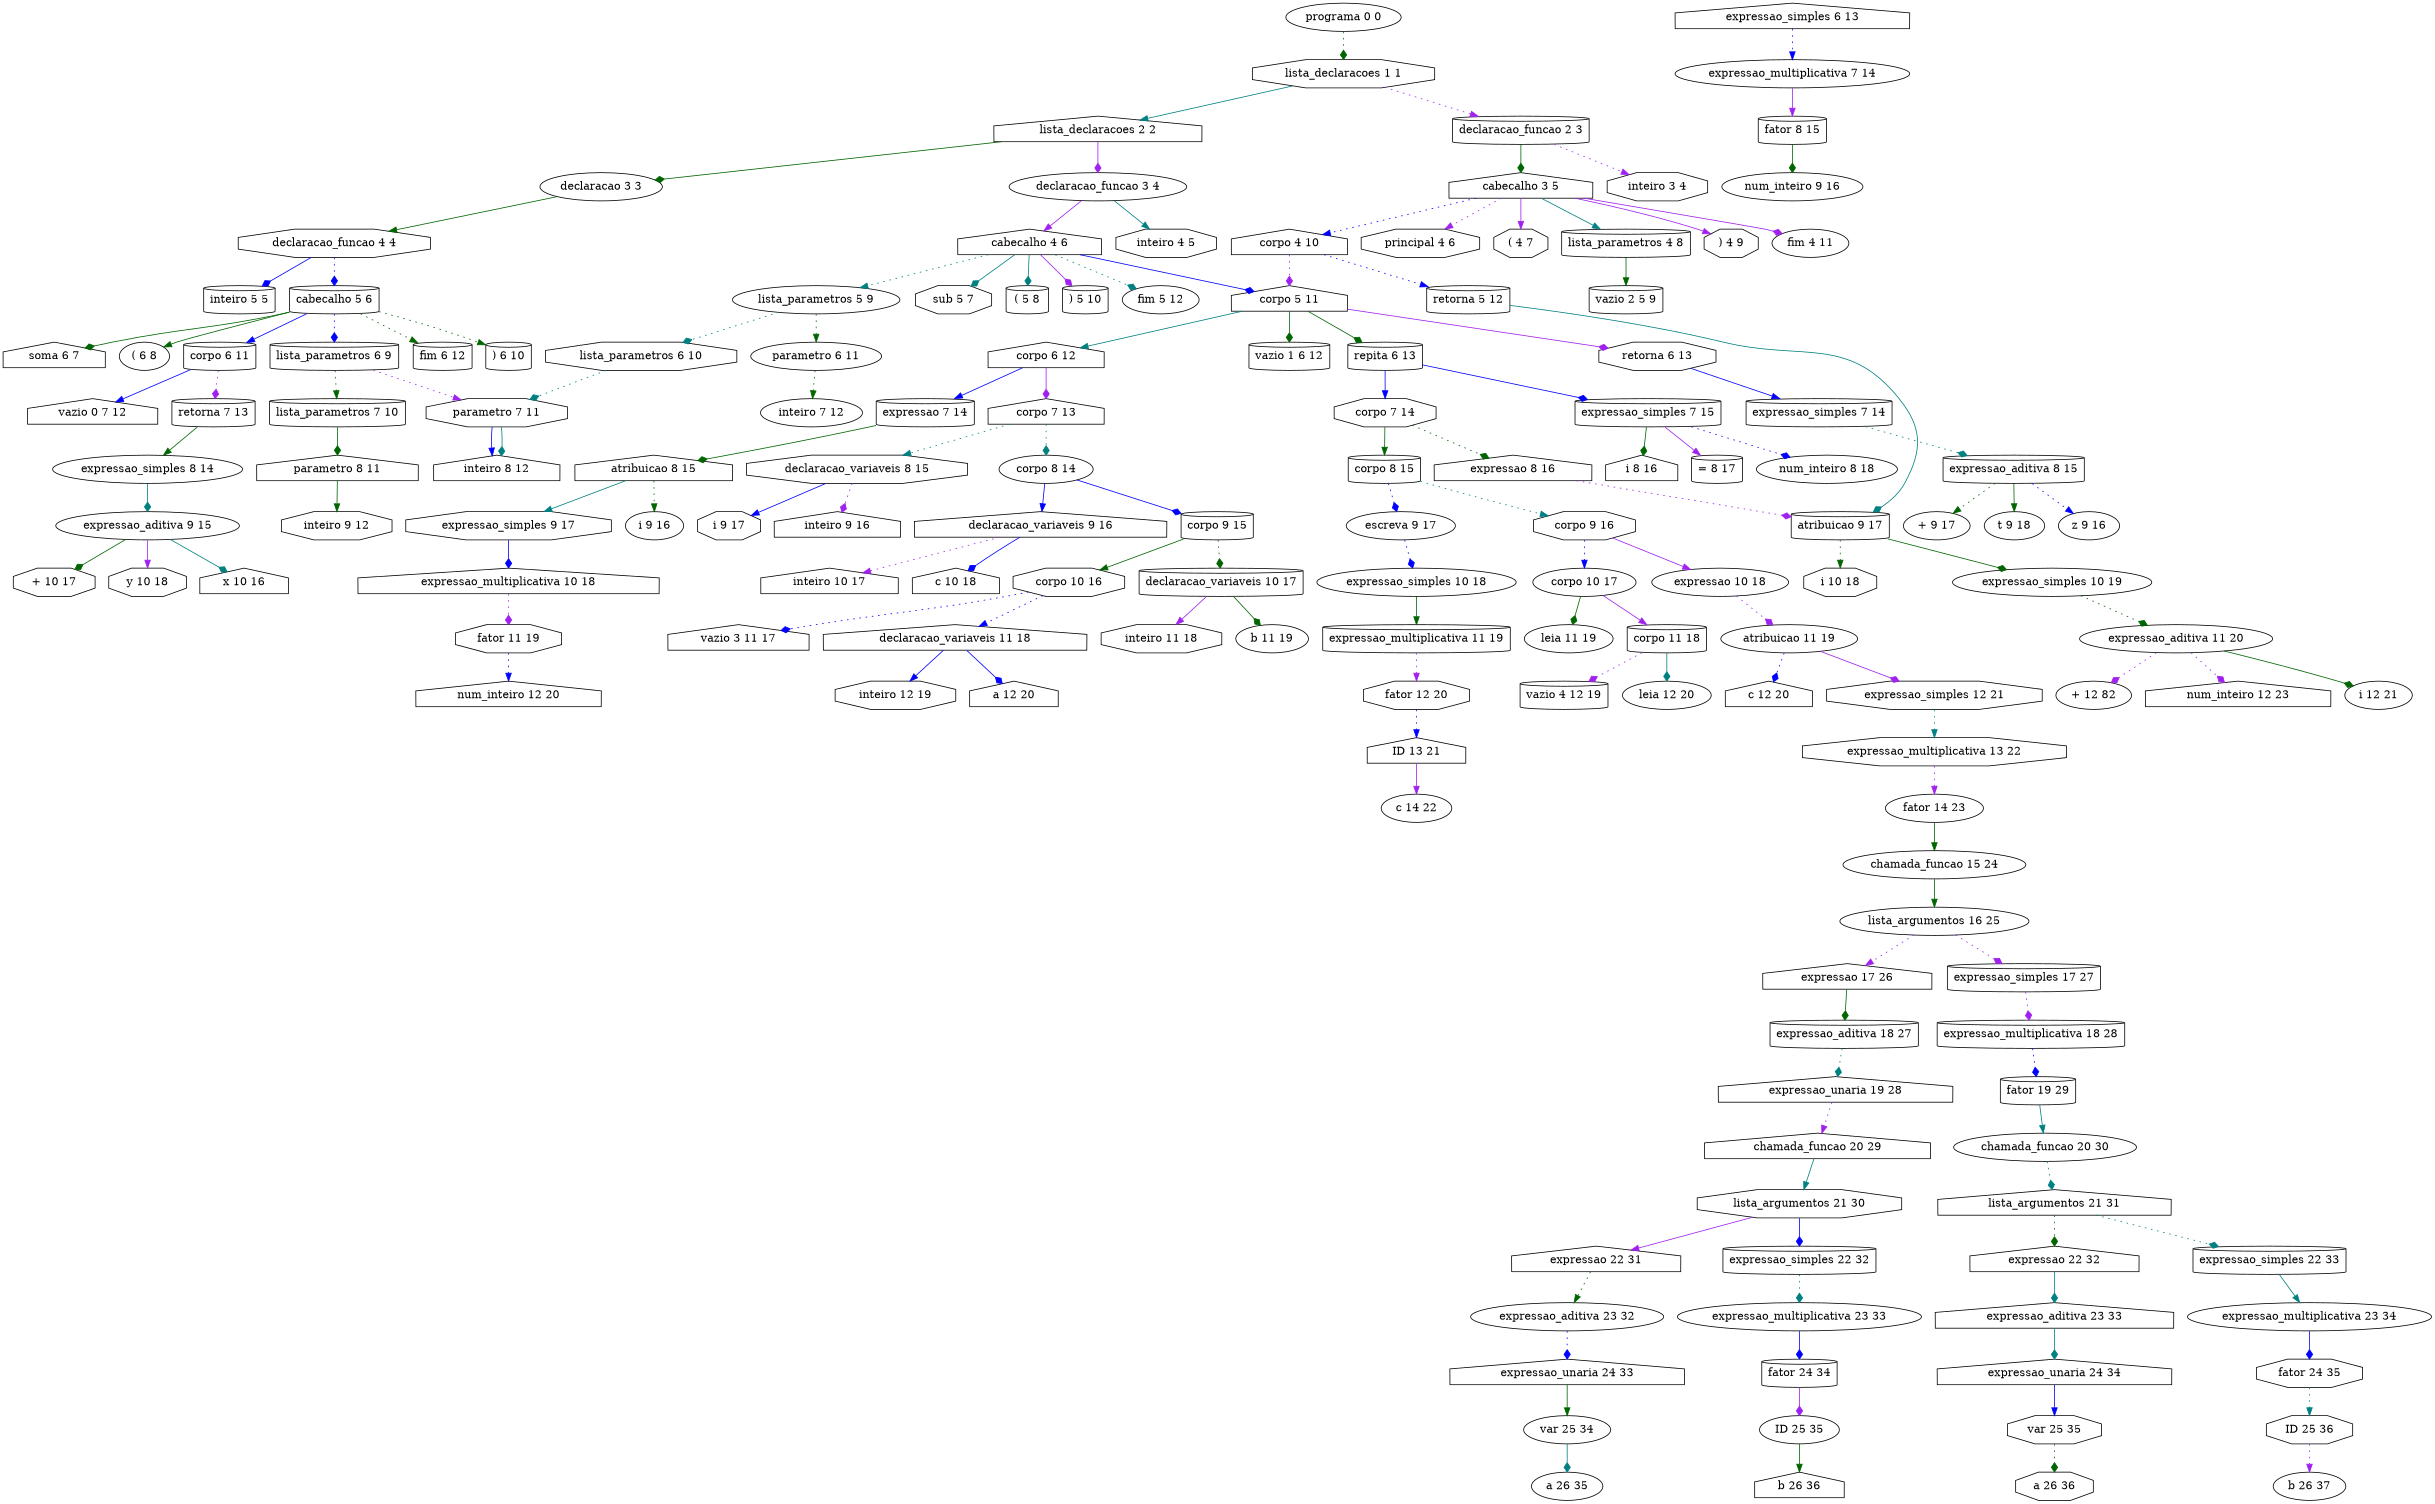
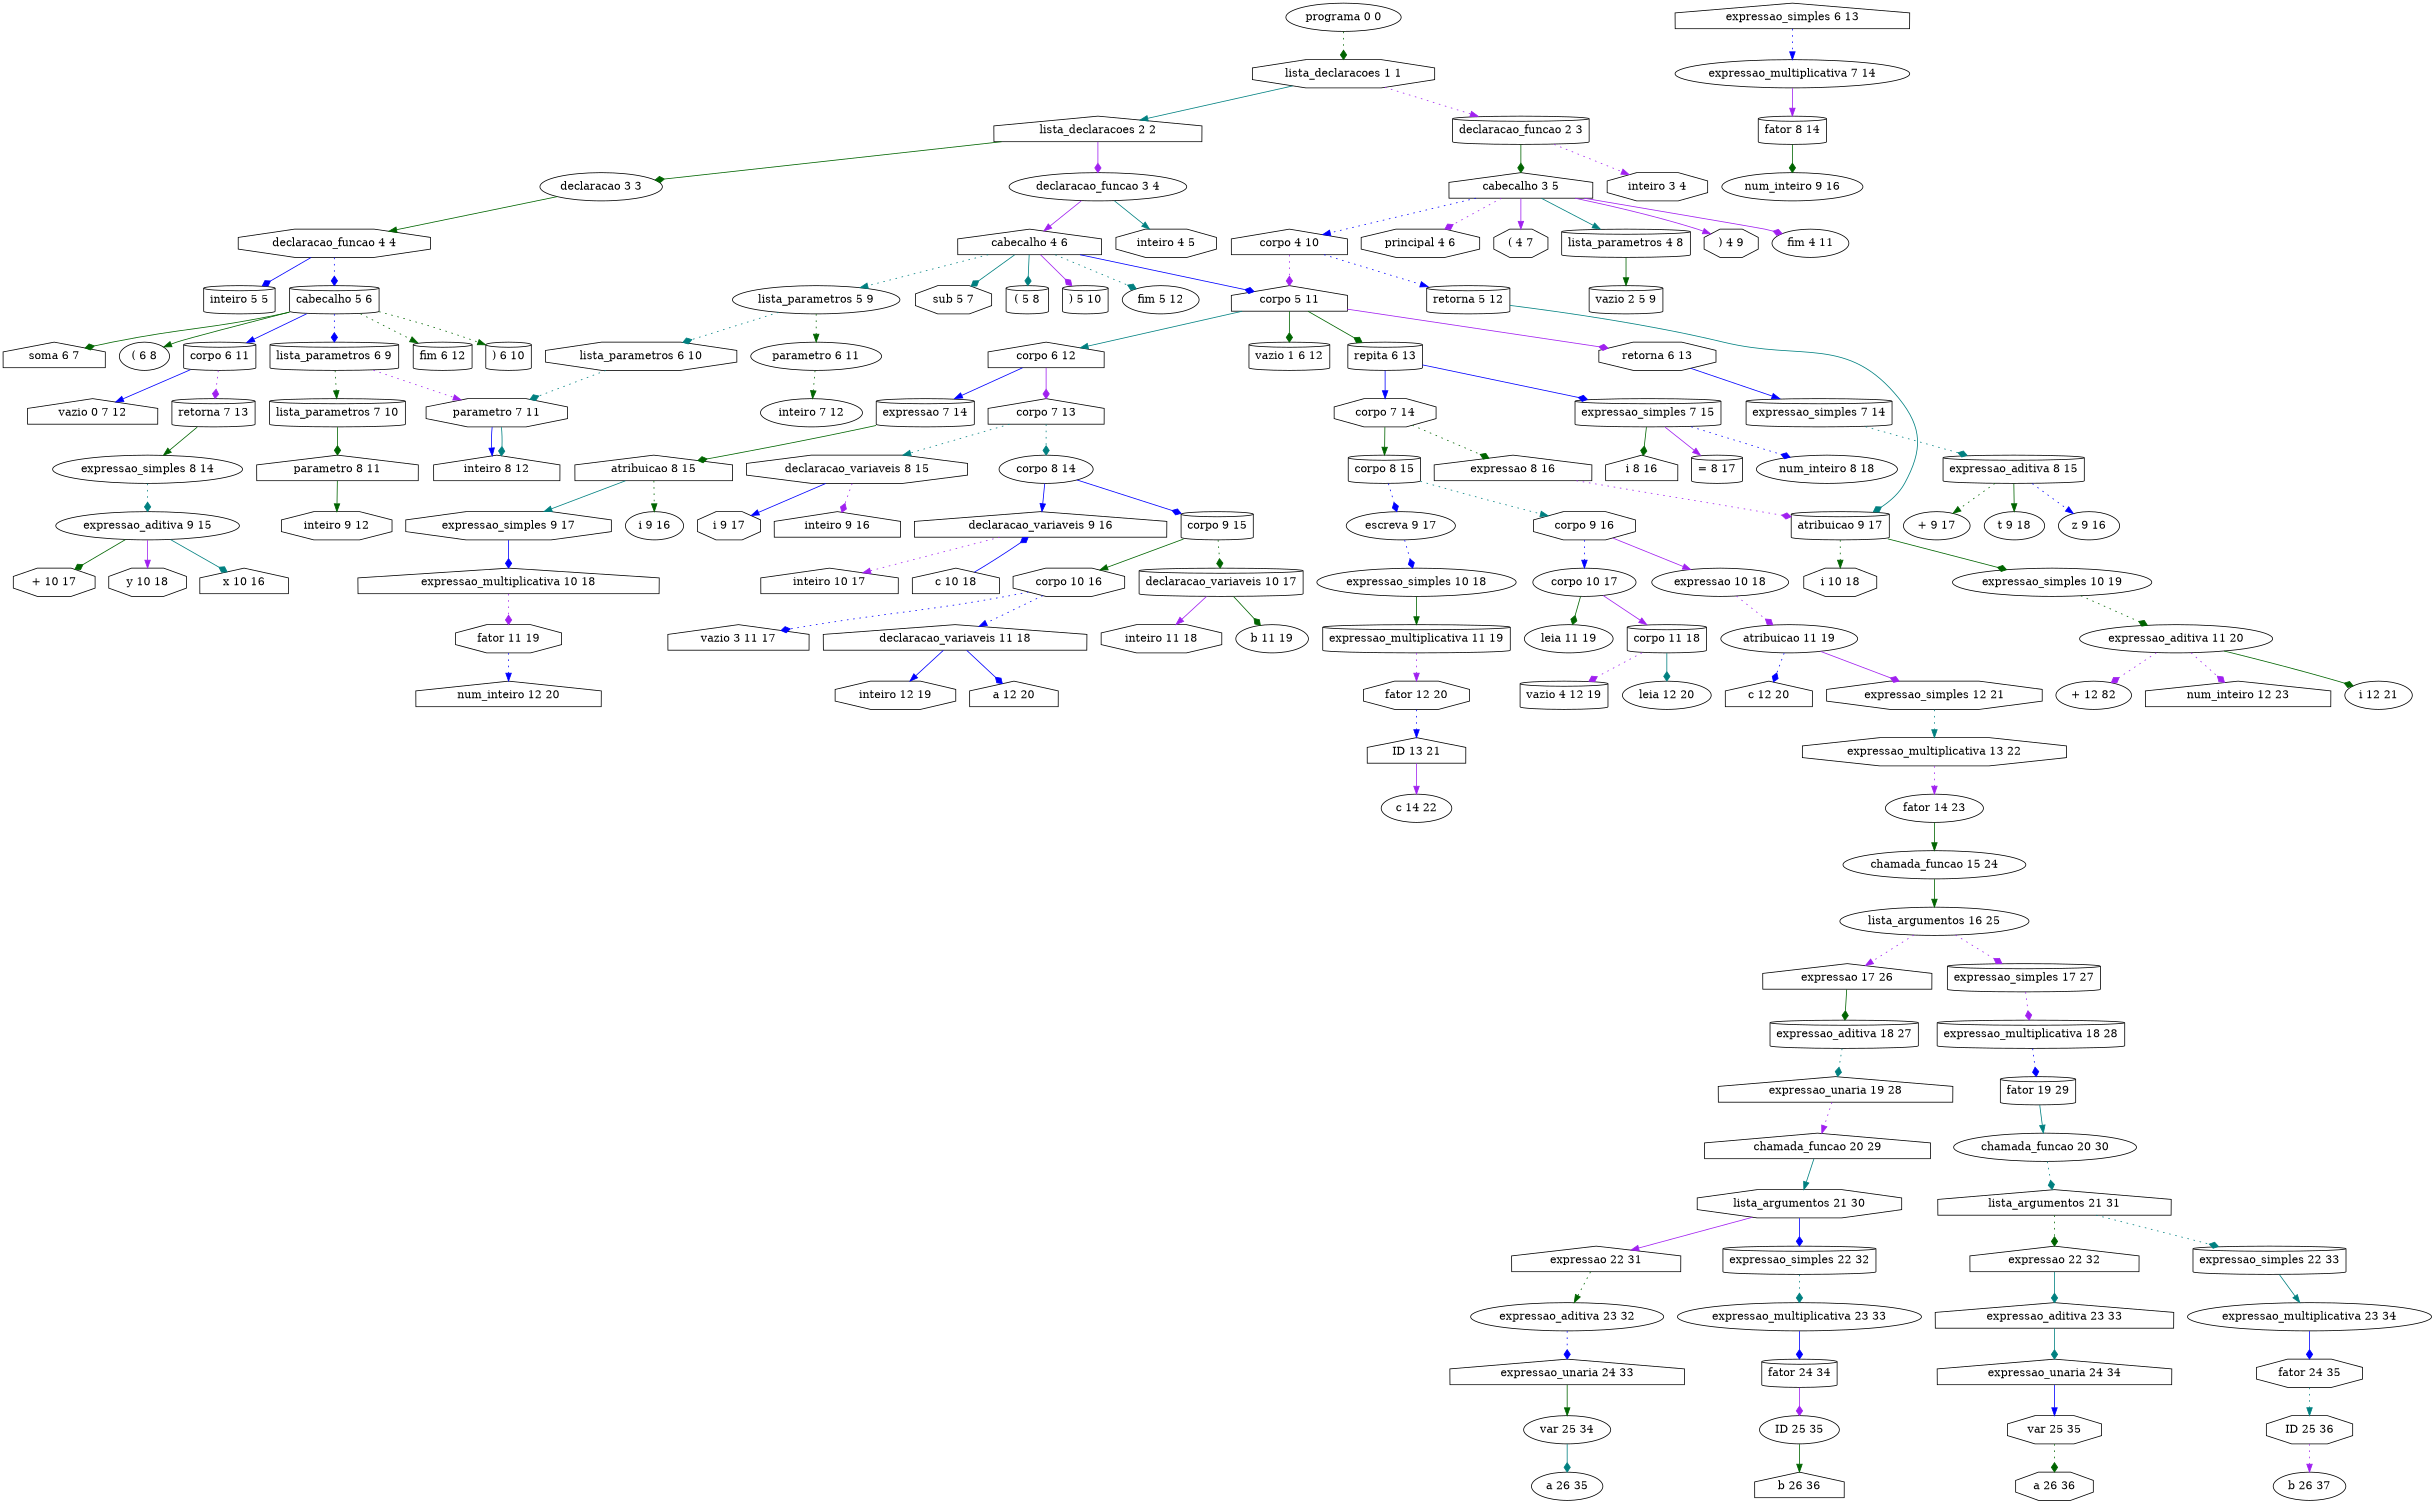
(1792, 130) -> (1792, 130)
(1477, 211) -> (1477, 211)
(148, 493) -> (148, 493)
(998, 551) -> (998, 558)
